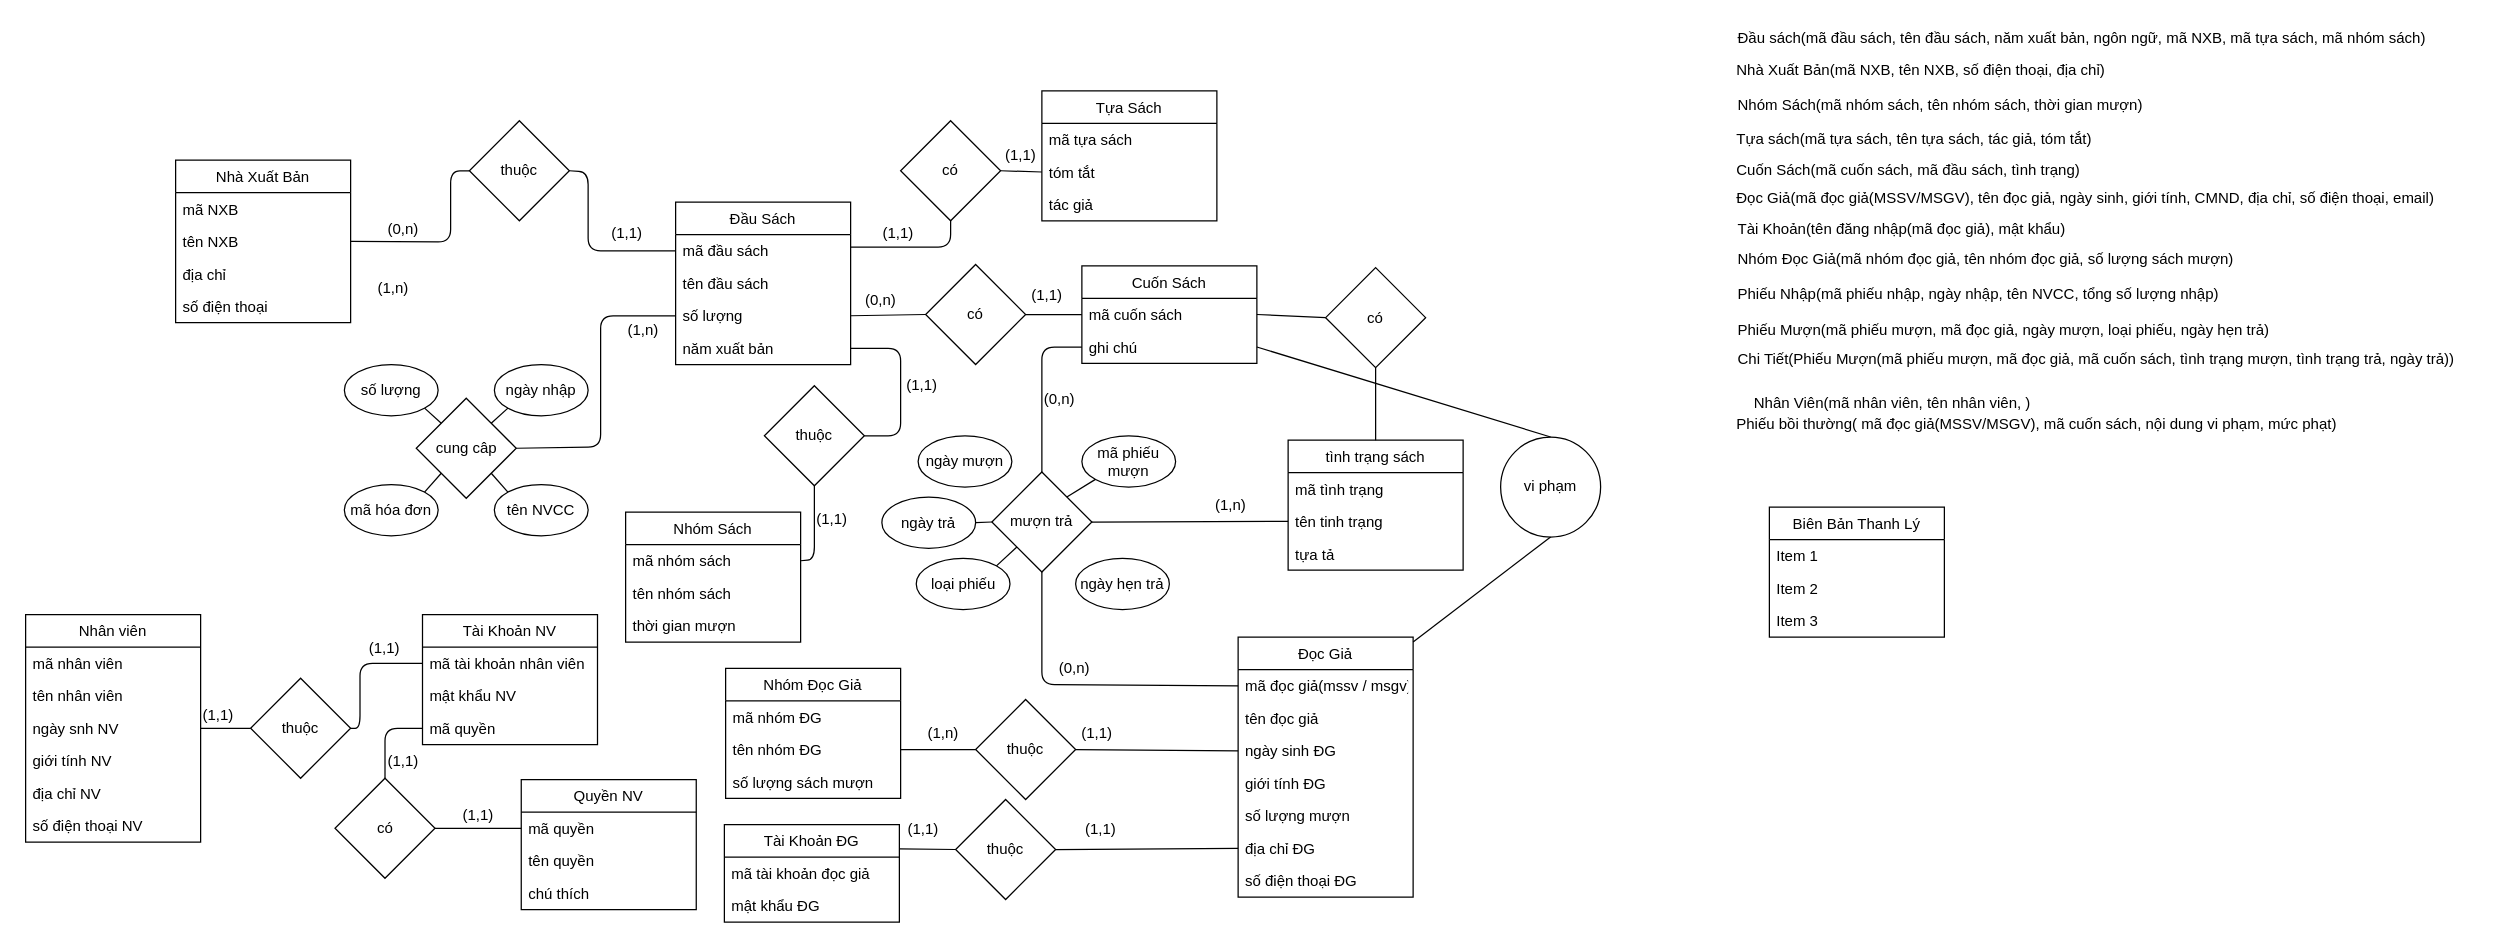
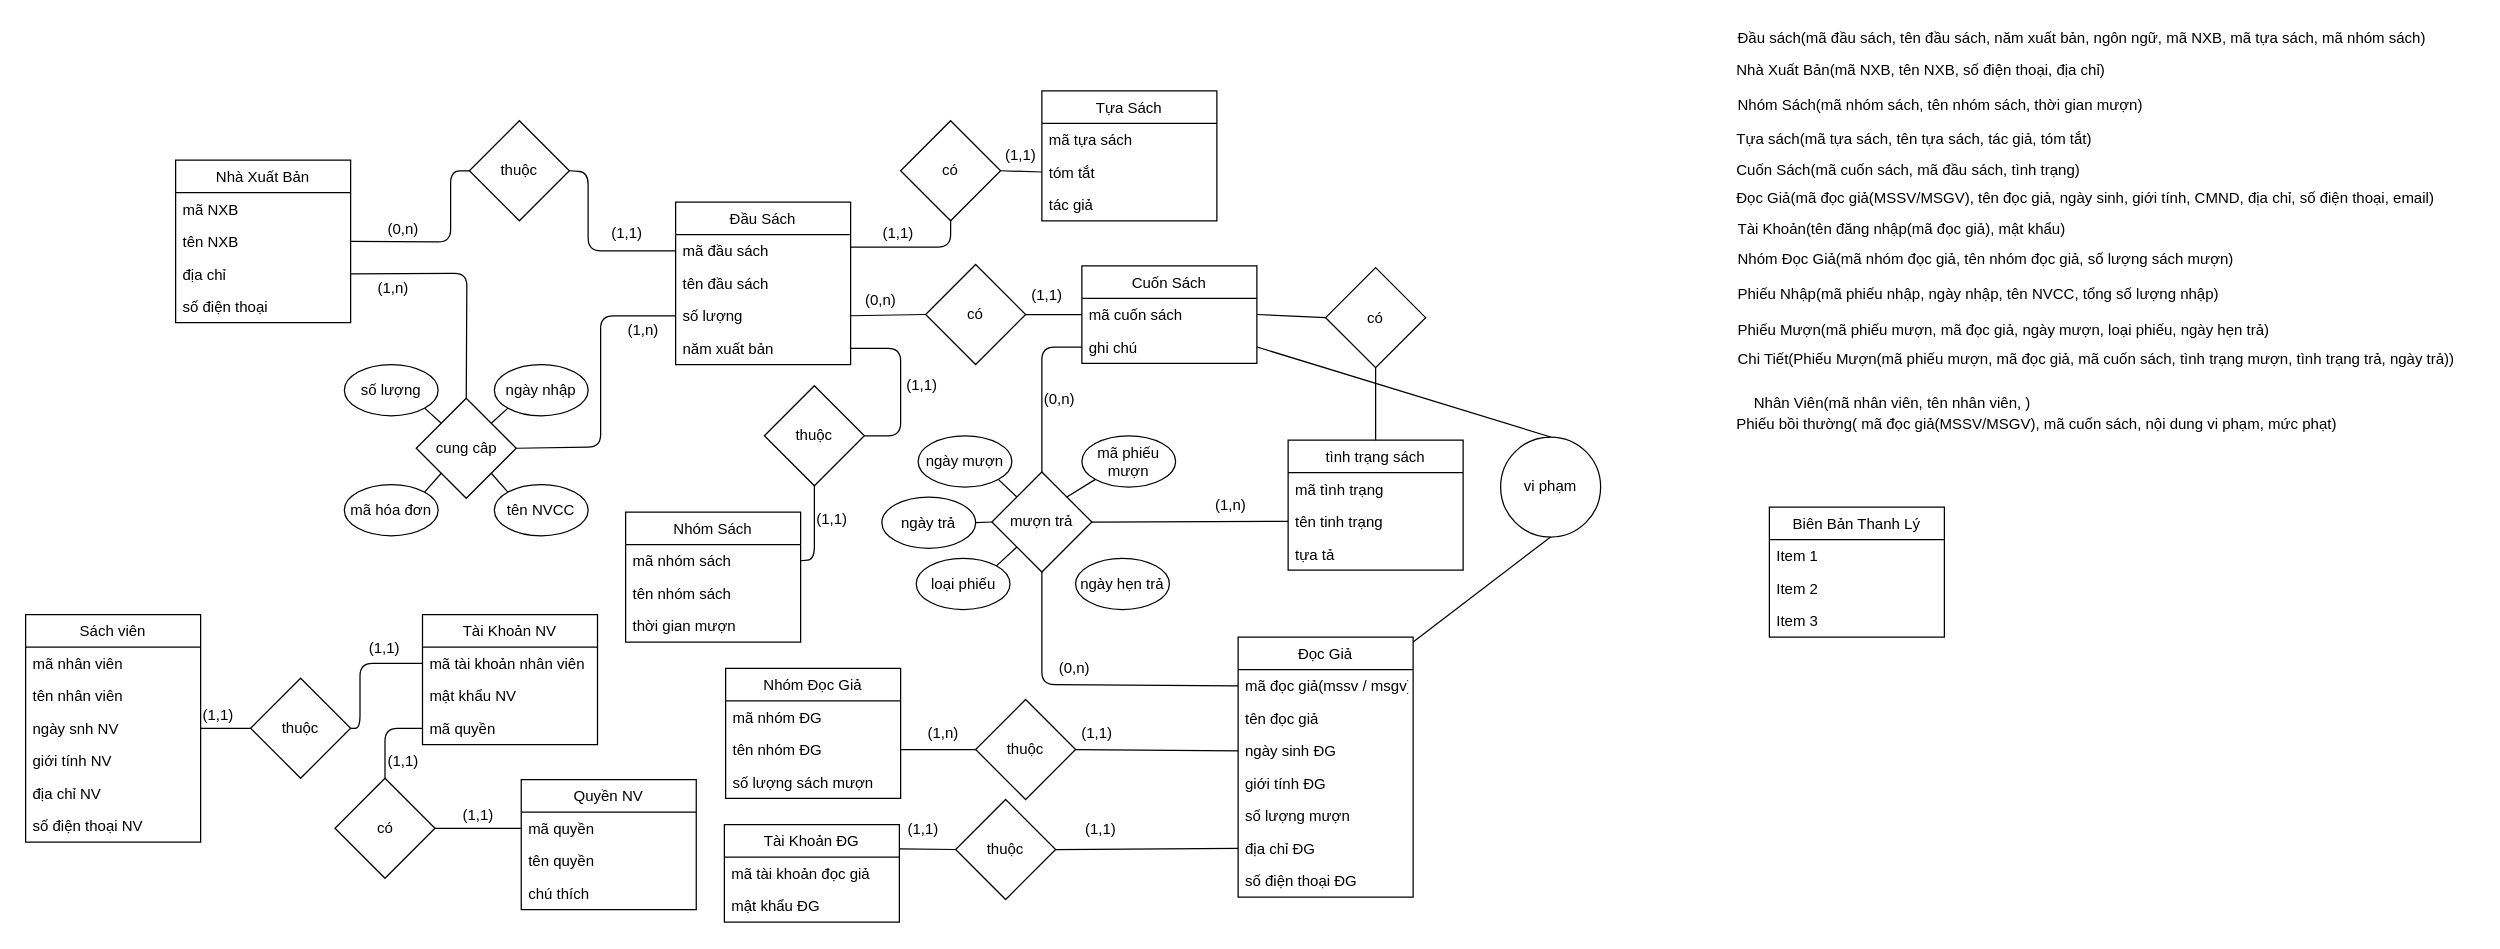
none -> (467, 282)
none -> (1008, 488)
(113, 631) -> (113, 631)
